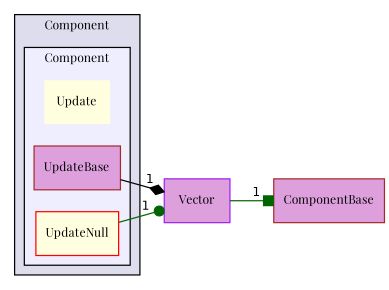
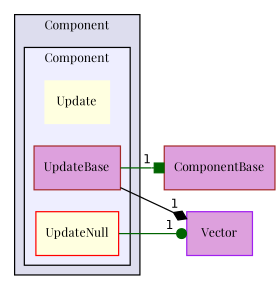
(246, 201) -> (136, 168)
